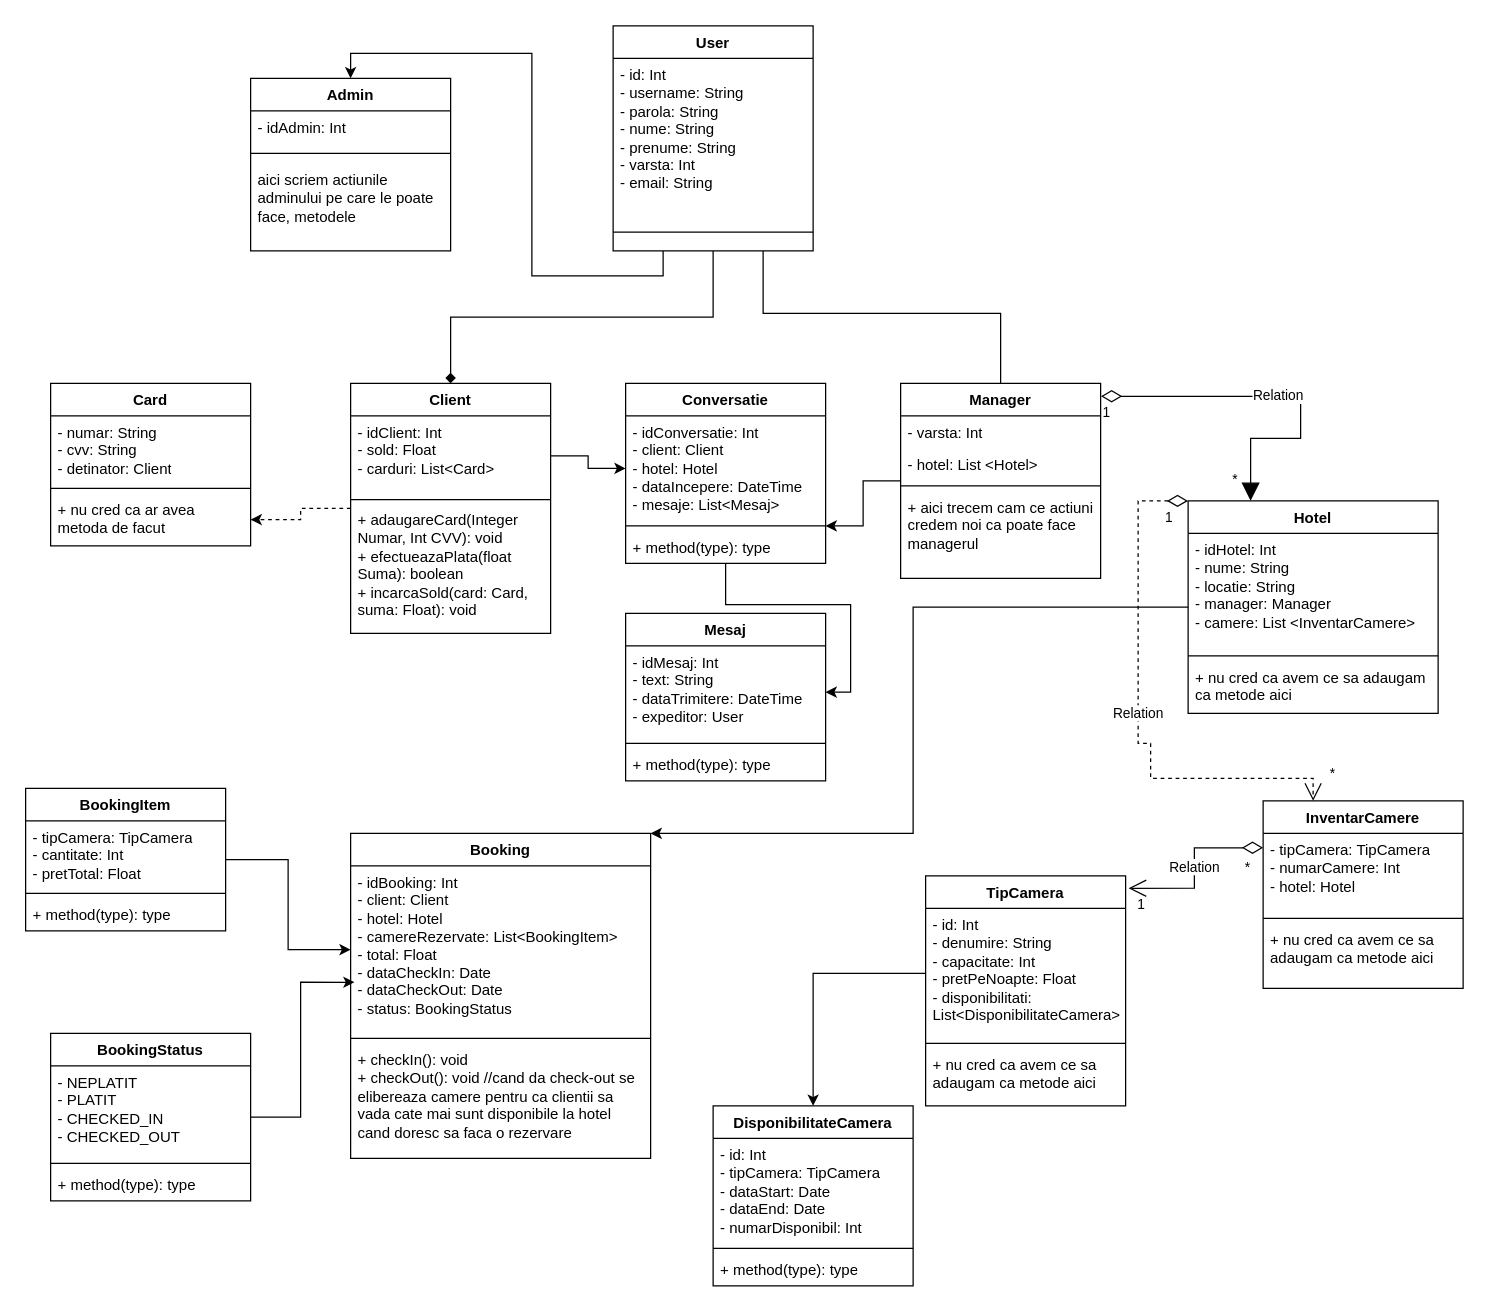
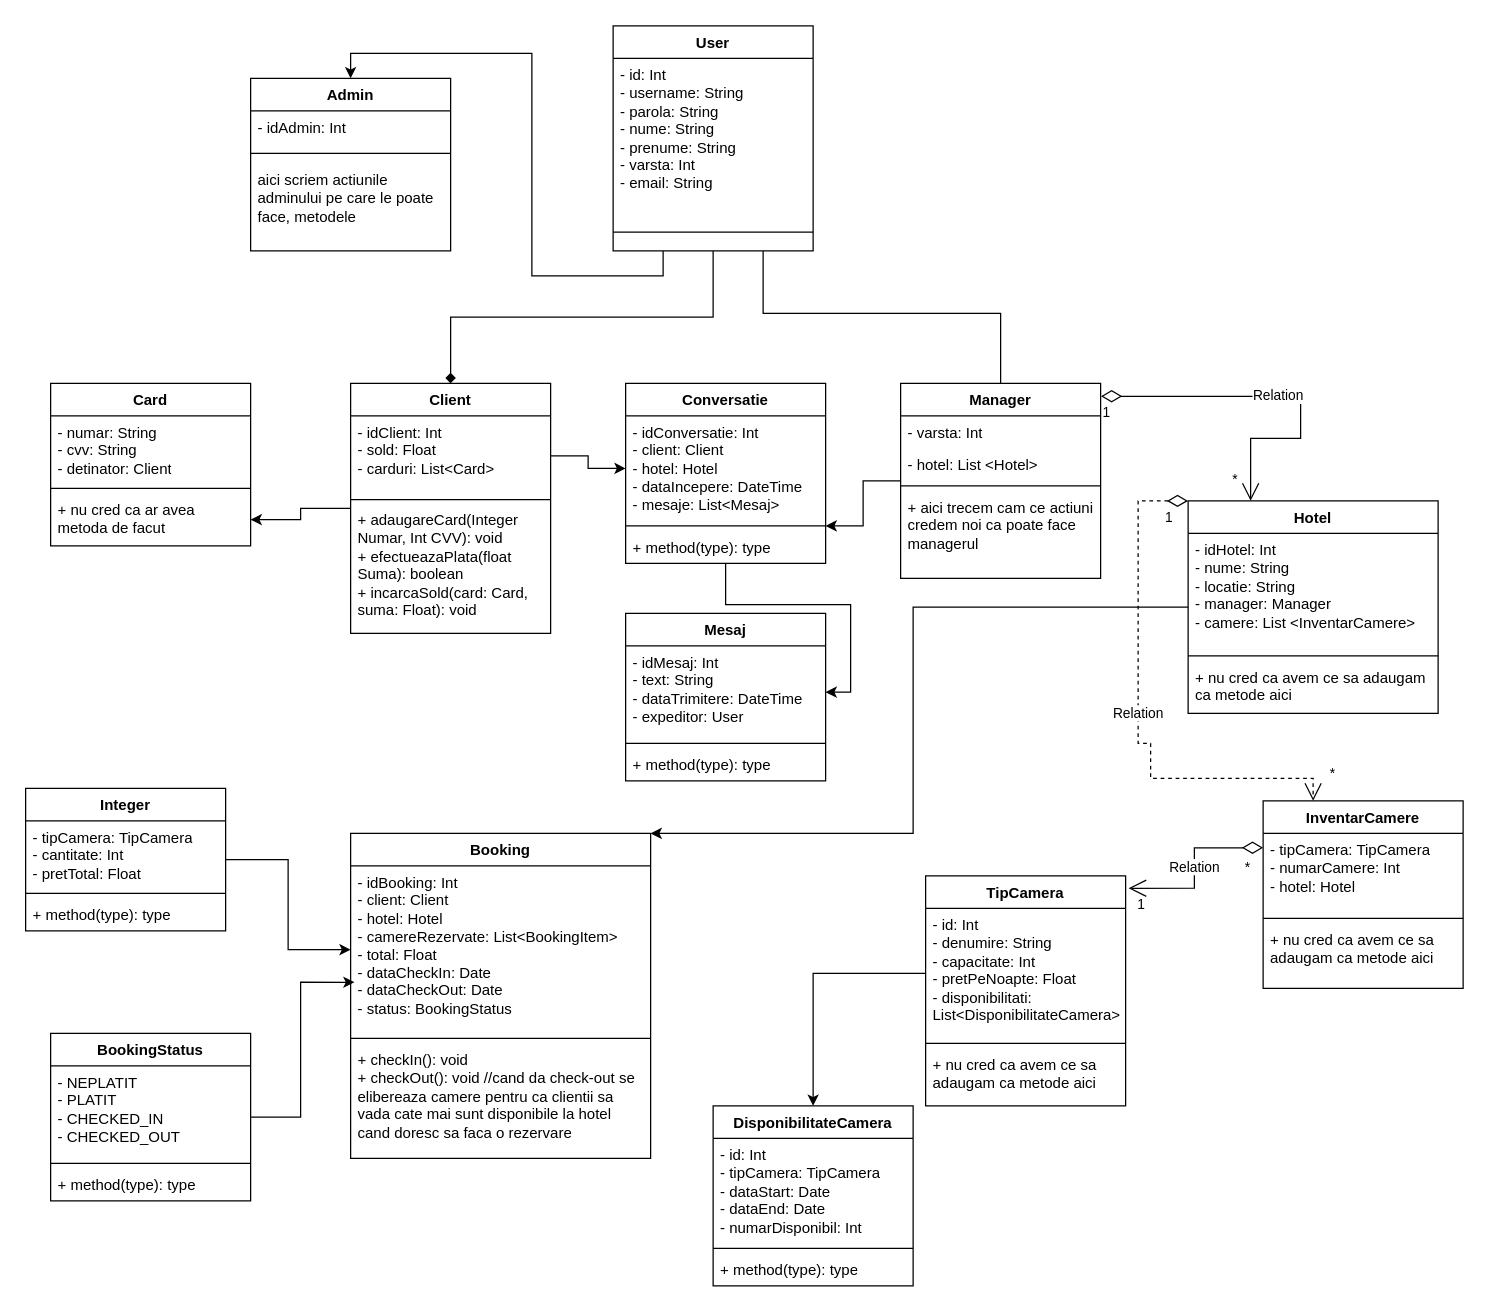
(1251, 481) -> (1251, 488)
(301, 511) -> (301, 511)
(126, 806) -> (126, 806)
